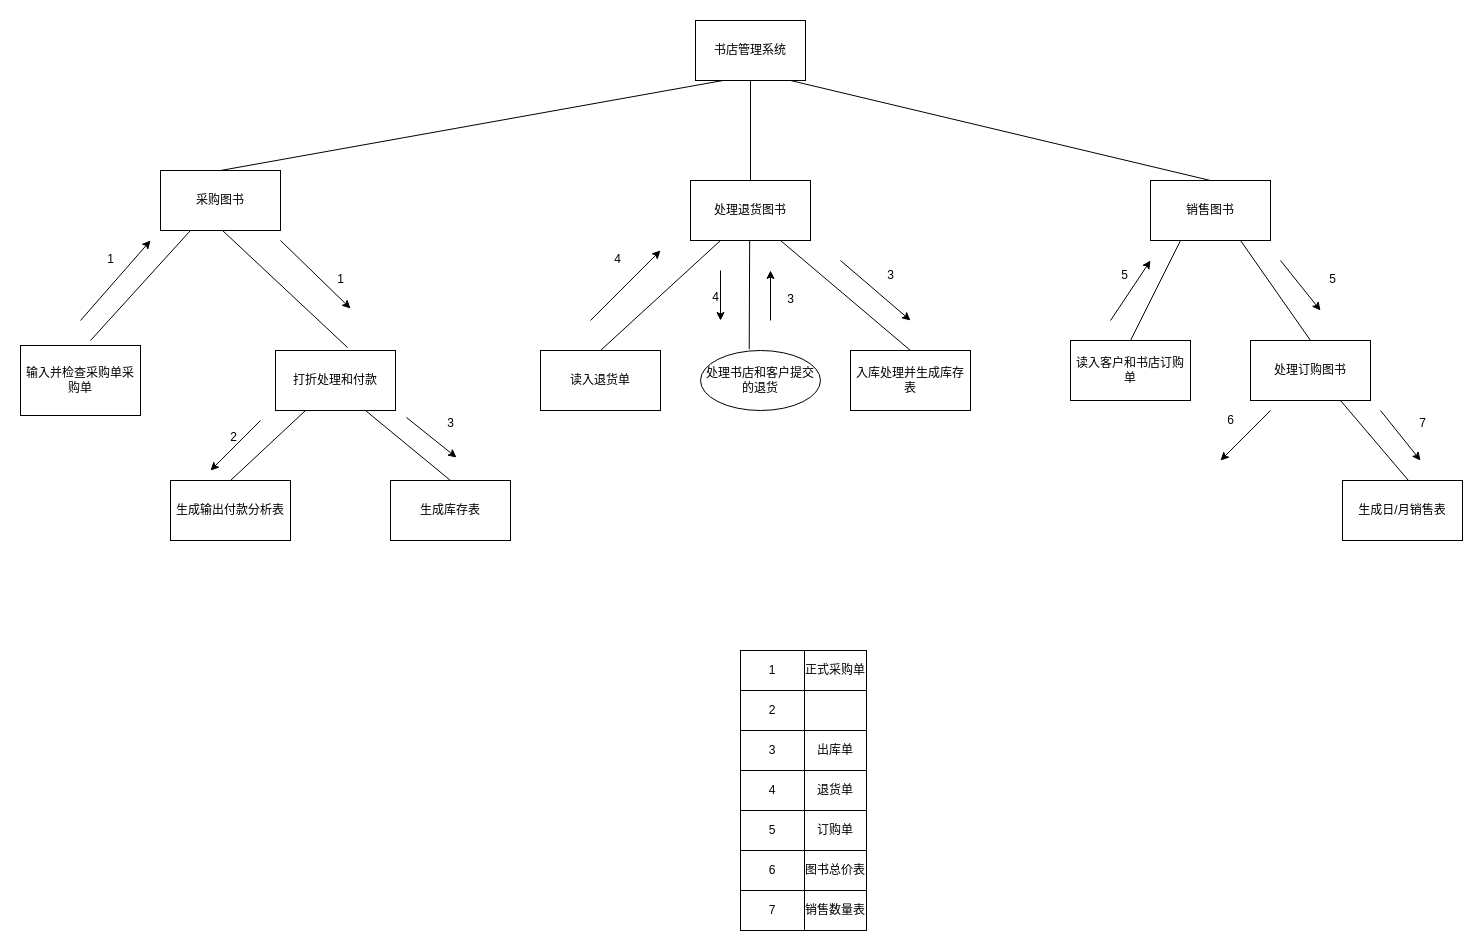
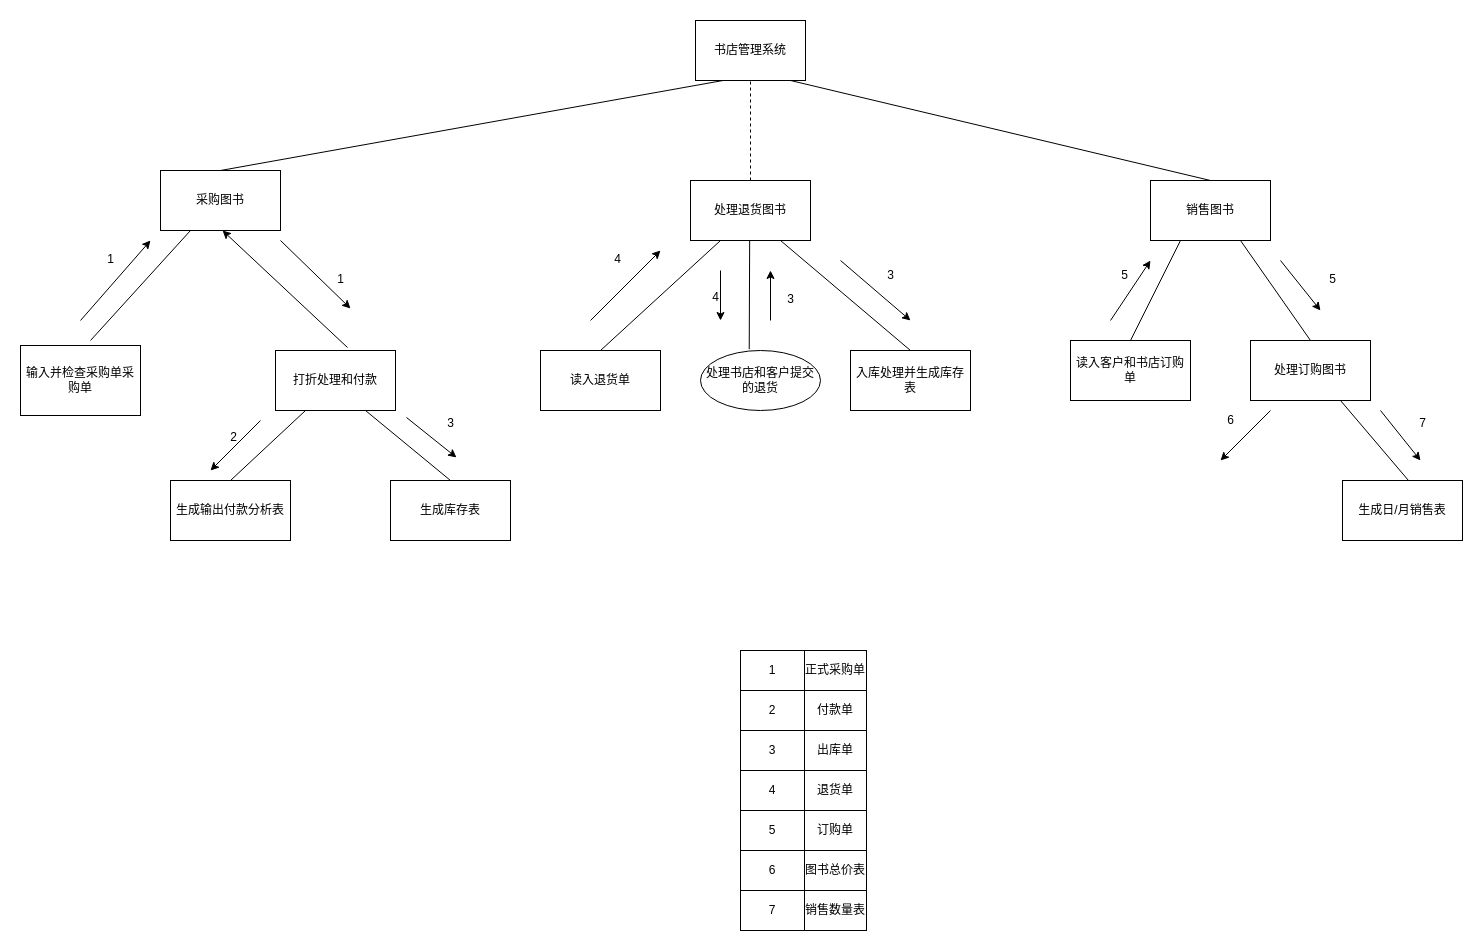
(751, 130) -> (751, 130)
(225, 233) -> (228, 236)
none -> (836, 711)
